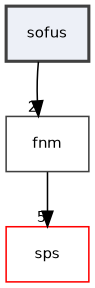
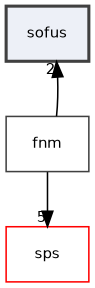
(37, 81) -> (58, 97)
